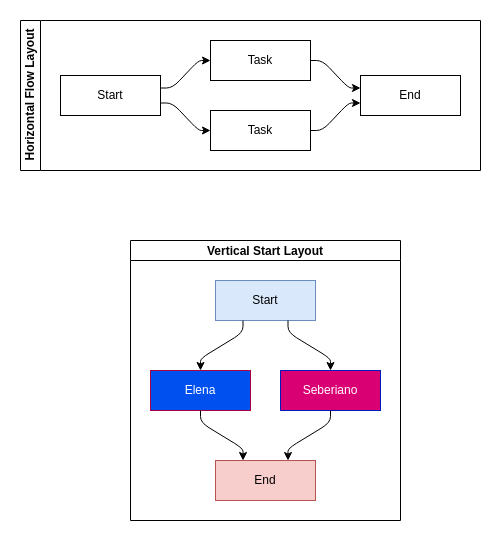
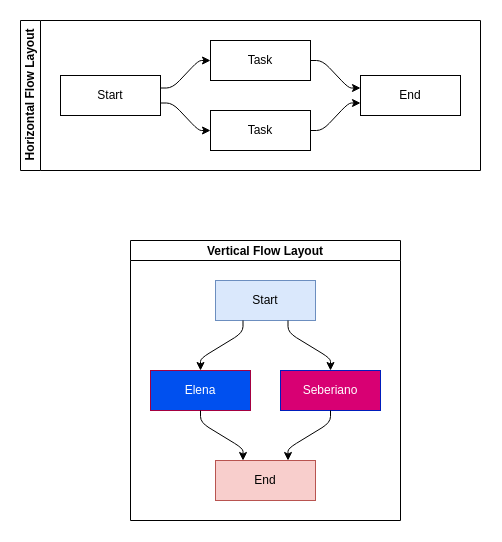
(265, 251) -> (265, 251)
